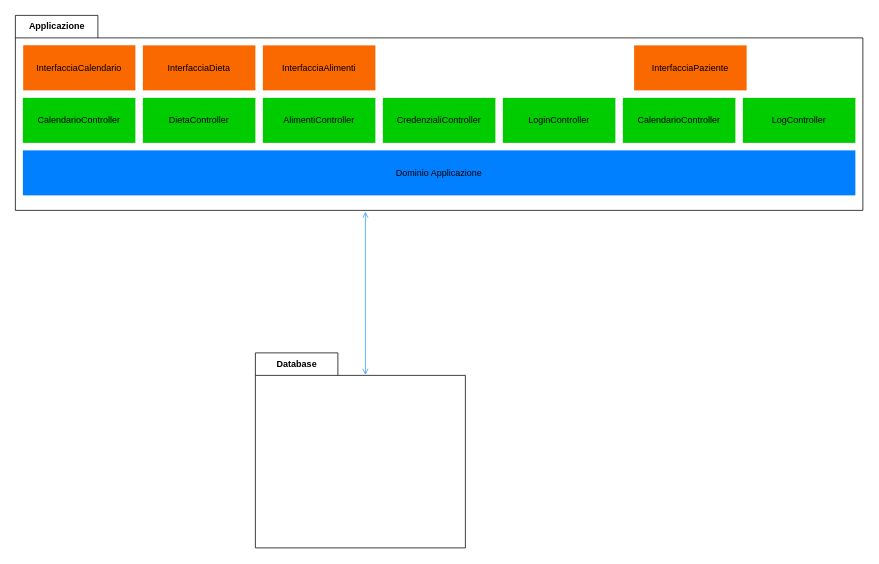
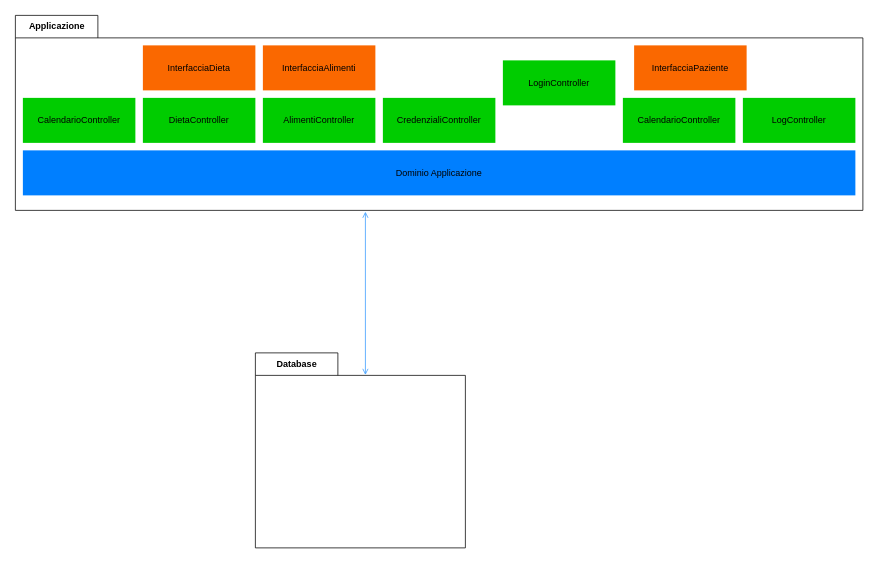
(79, 68) -> none
(559, 120) -> (559, 83)
